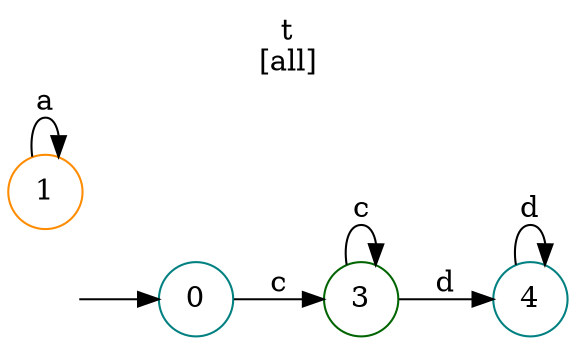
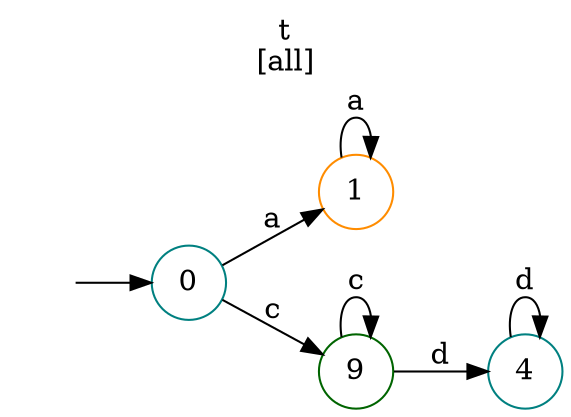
none -> (263, 242)
(361, 299) -> (356, 371)
